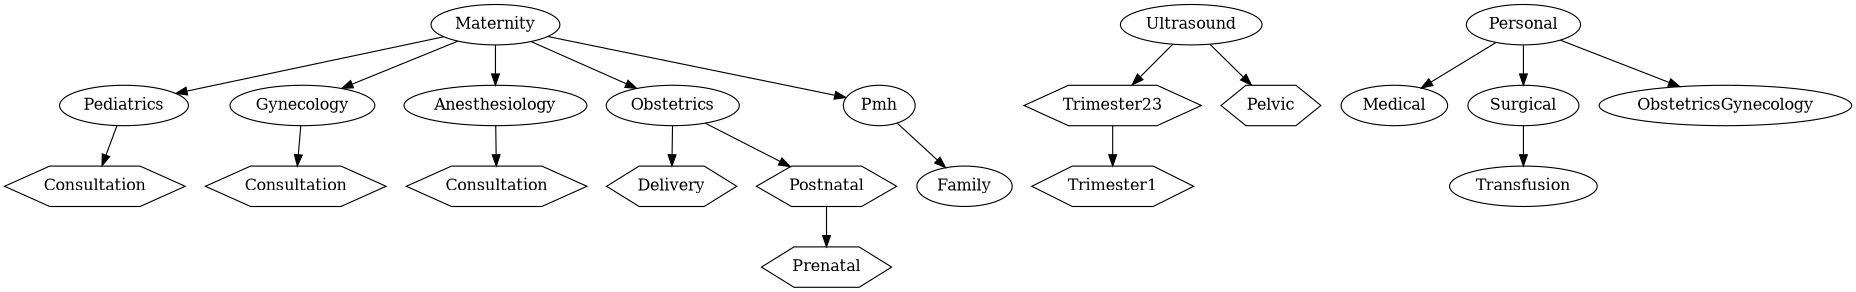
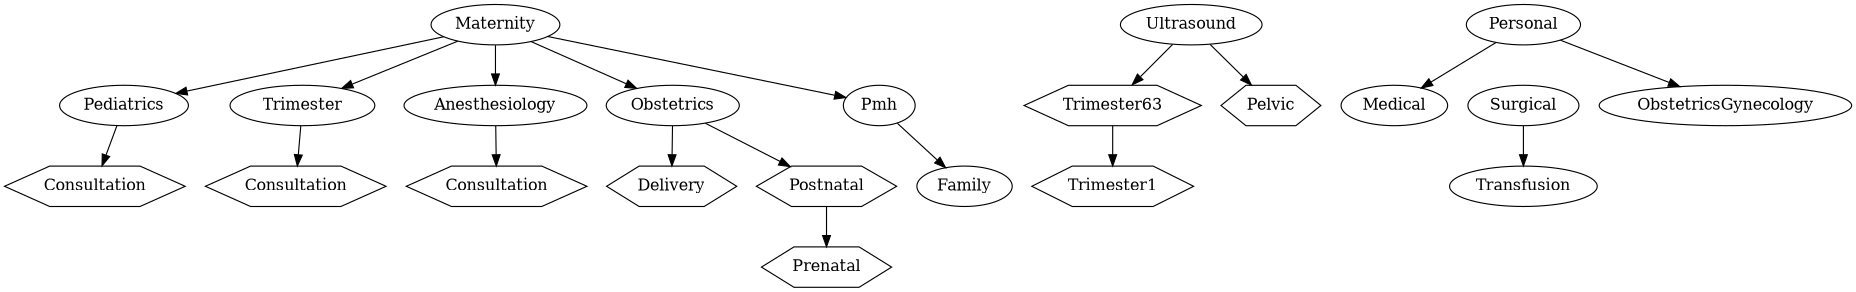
(1523, 60) -> none
(302, 105) -> (302, 105)
(1113, 105) -> (1113, 105)
